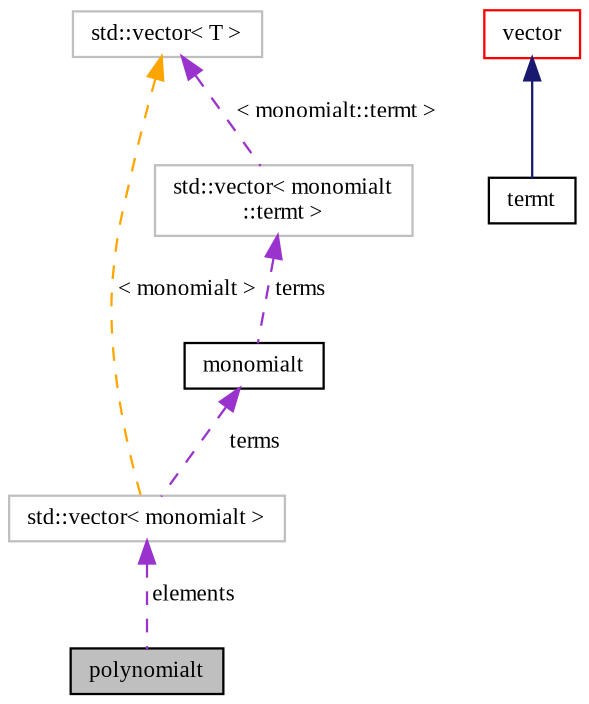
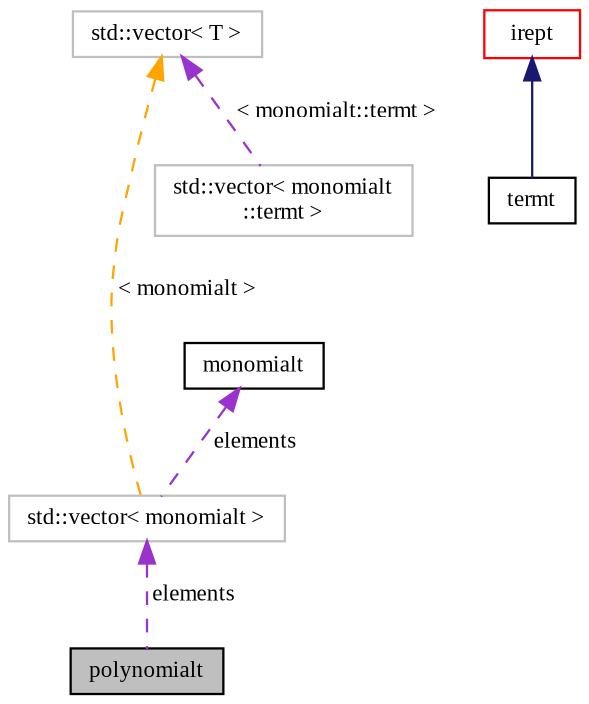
(532, 34) -> (532, 34)
(266, 301) -> none
(253, 442) -> (253, 442)
